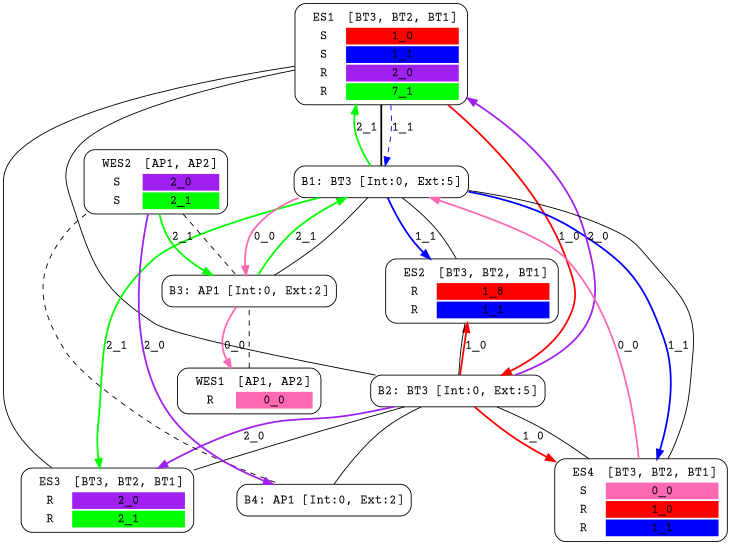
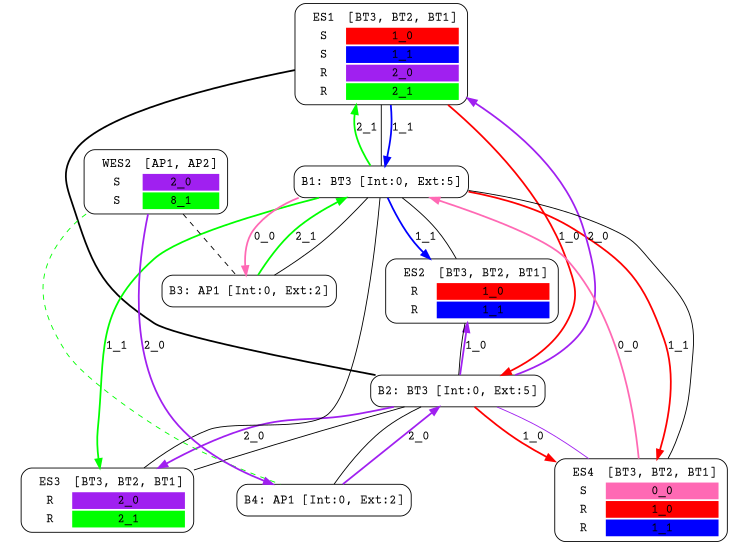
(402, 91) -> (402, 91)
(391, 131) -> (391, 131)
(381, 135) -> (381, 135)
(7, 171) -> (336, 403)
(181, 200) -> (181, 200)
(86, 243) -> (86, 243)
(179, 252) -> none
(631, 275) -> (631, 275)
(493, 291) -> (493, 291)
(117, 346) -> (117, 346)
(463, 353) -> (463, 353)
(92, 380) -> (92, 380)
(249, 391) -> none
(545, 430) -> (545, 430)
none -> (387, 448)
